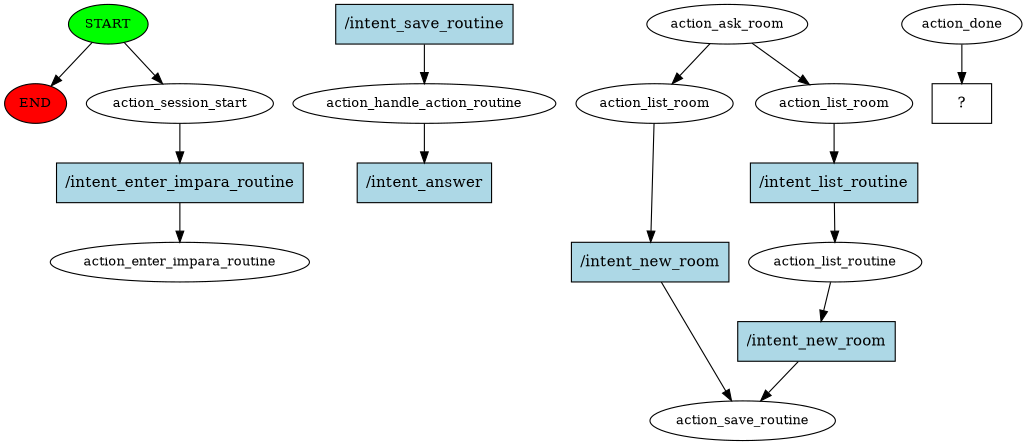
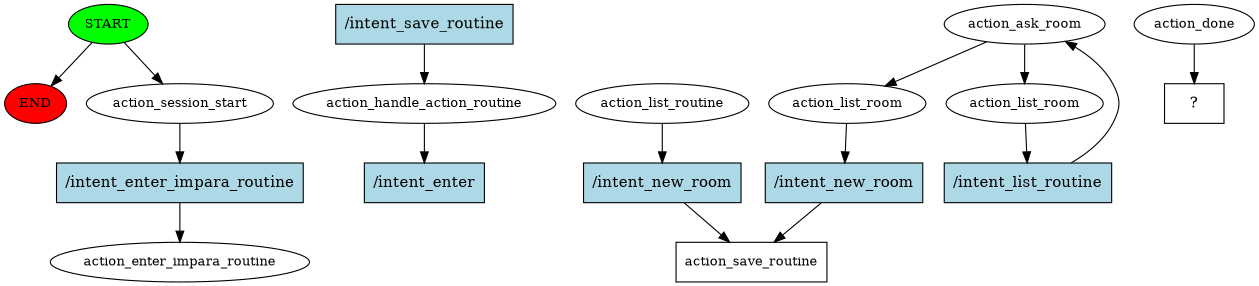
(424, 183) -> (424, 183)
(835, 217) -> (1119, 106)
(743, 421) -> (751, 262)
